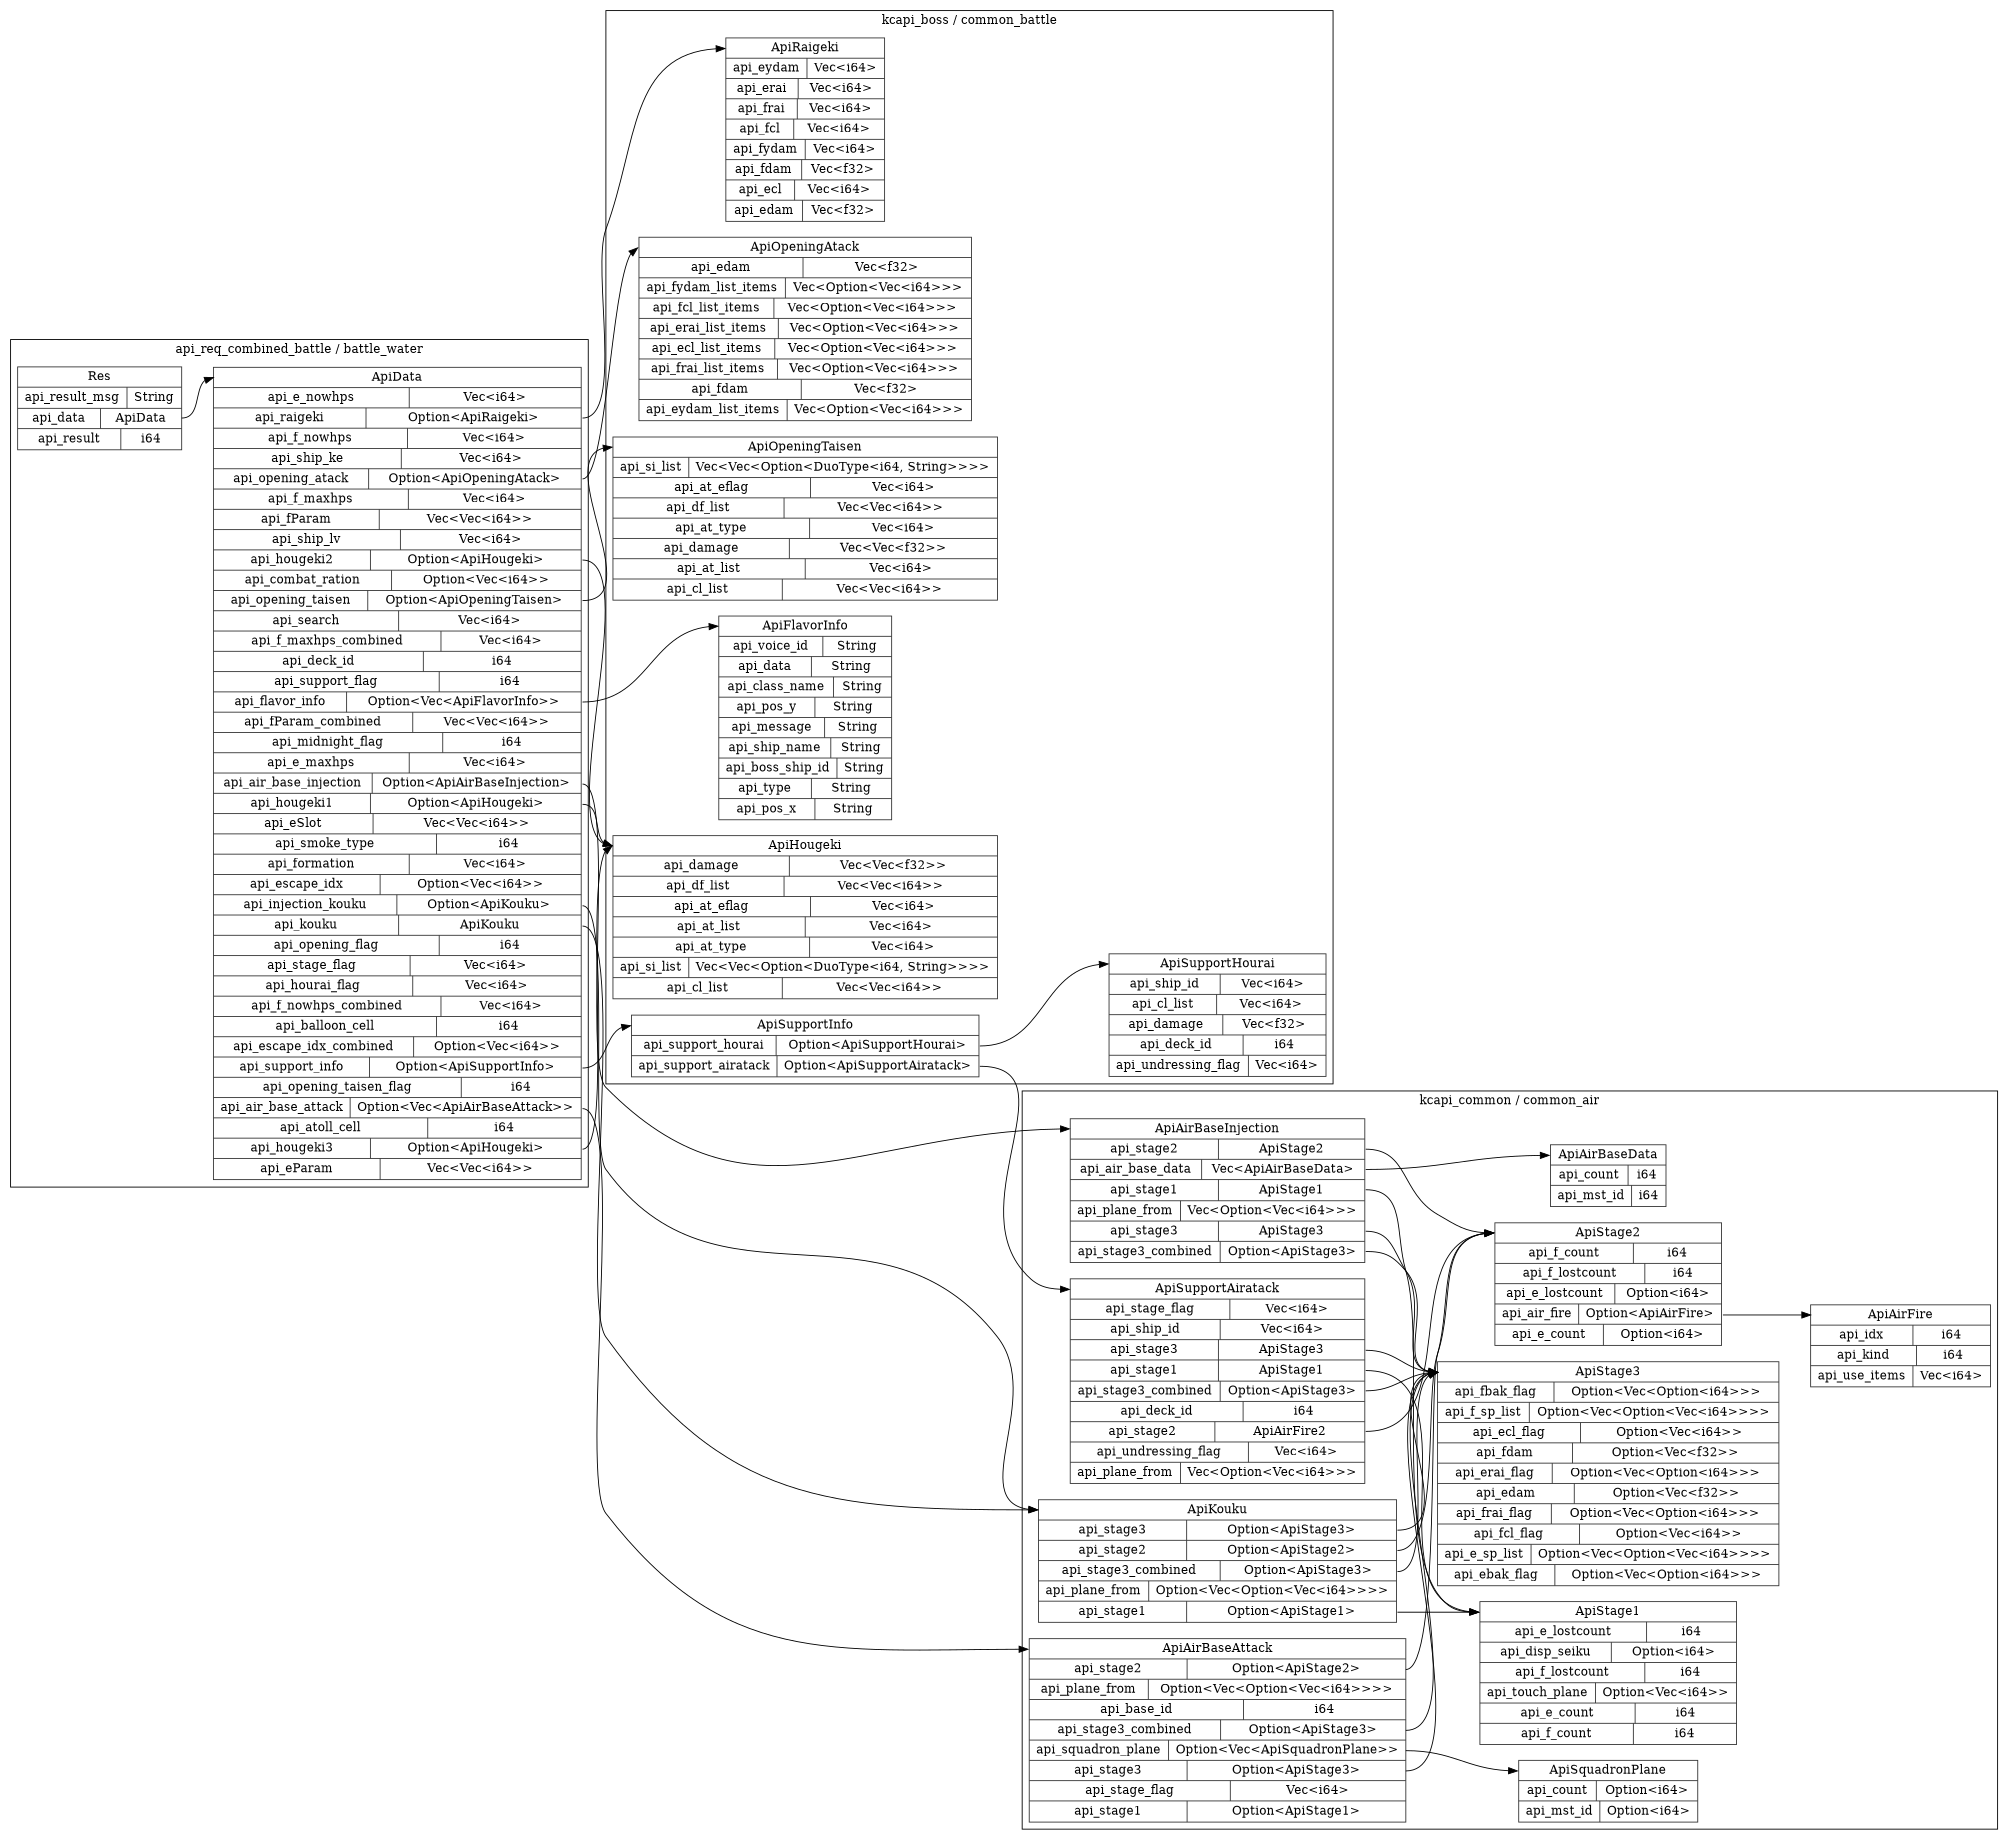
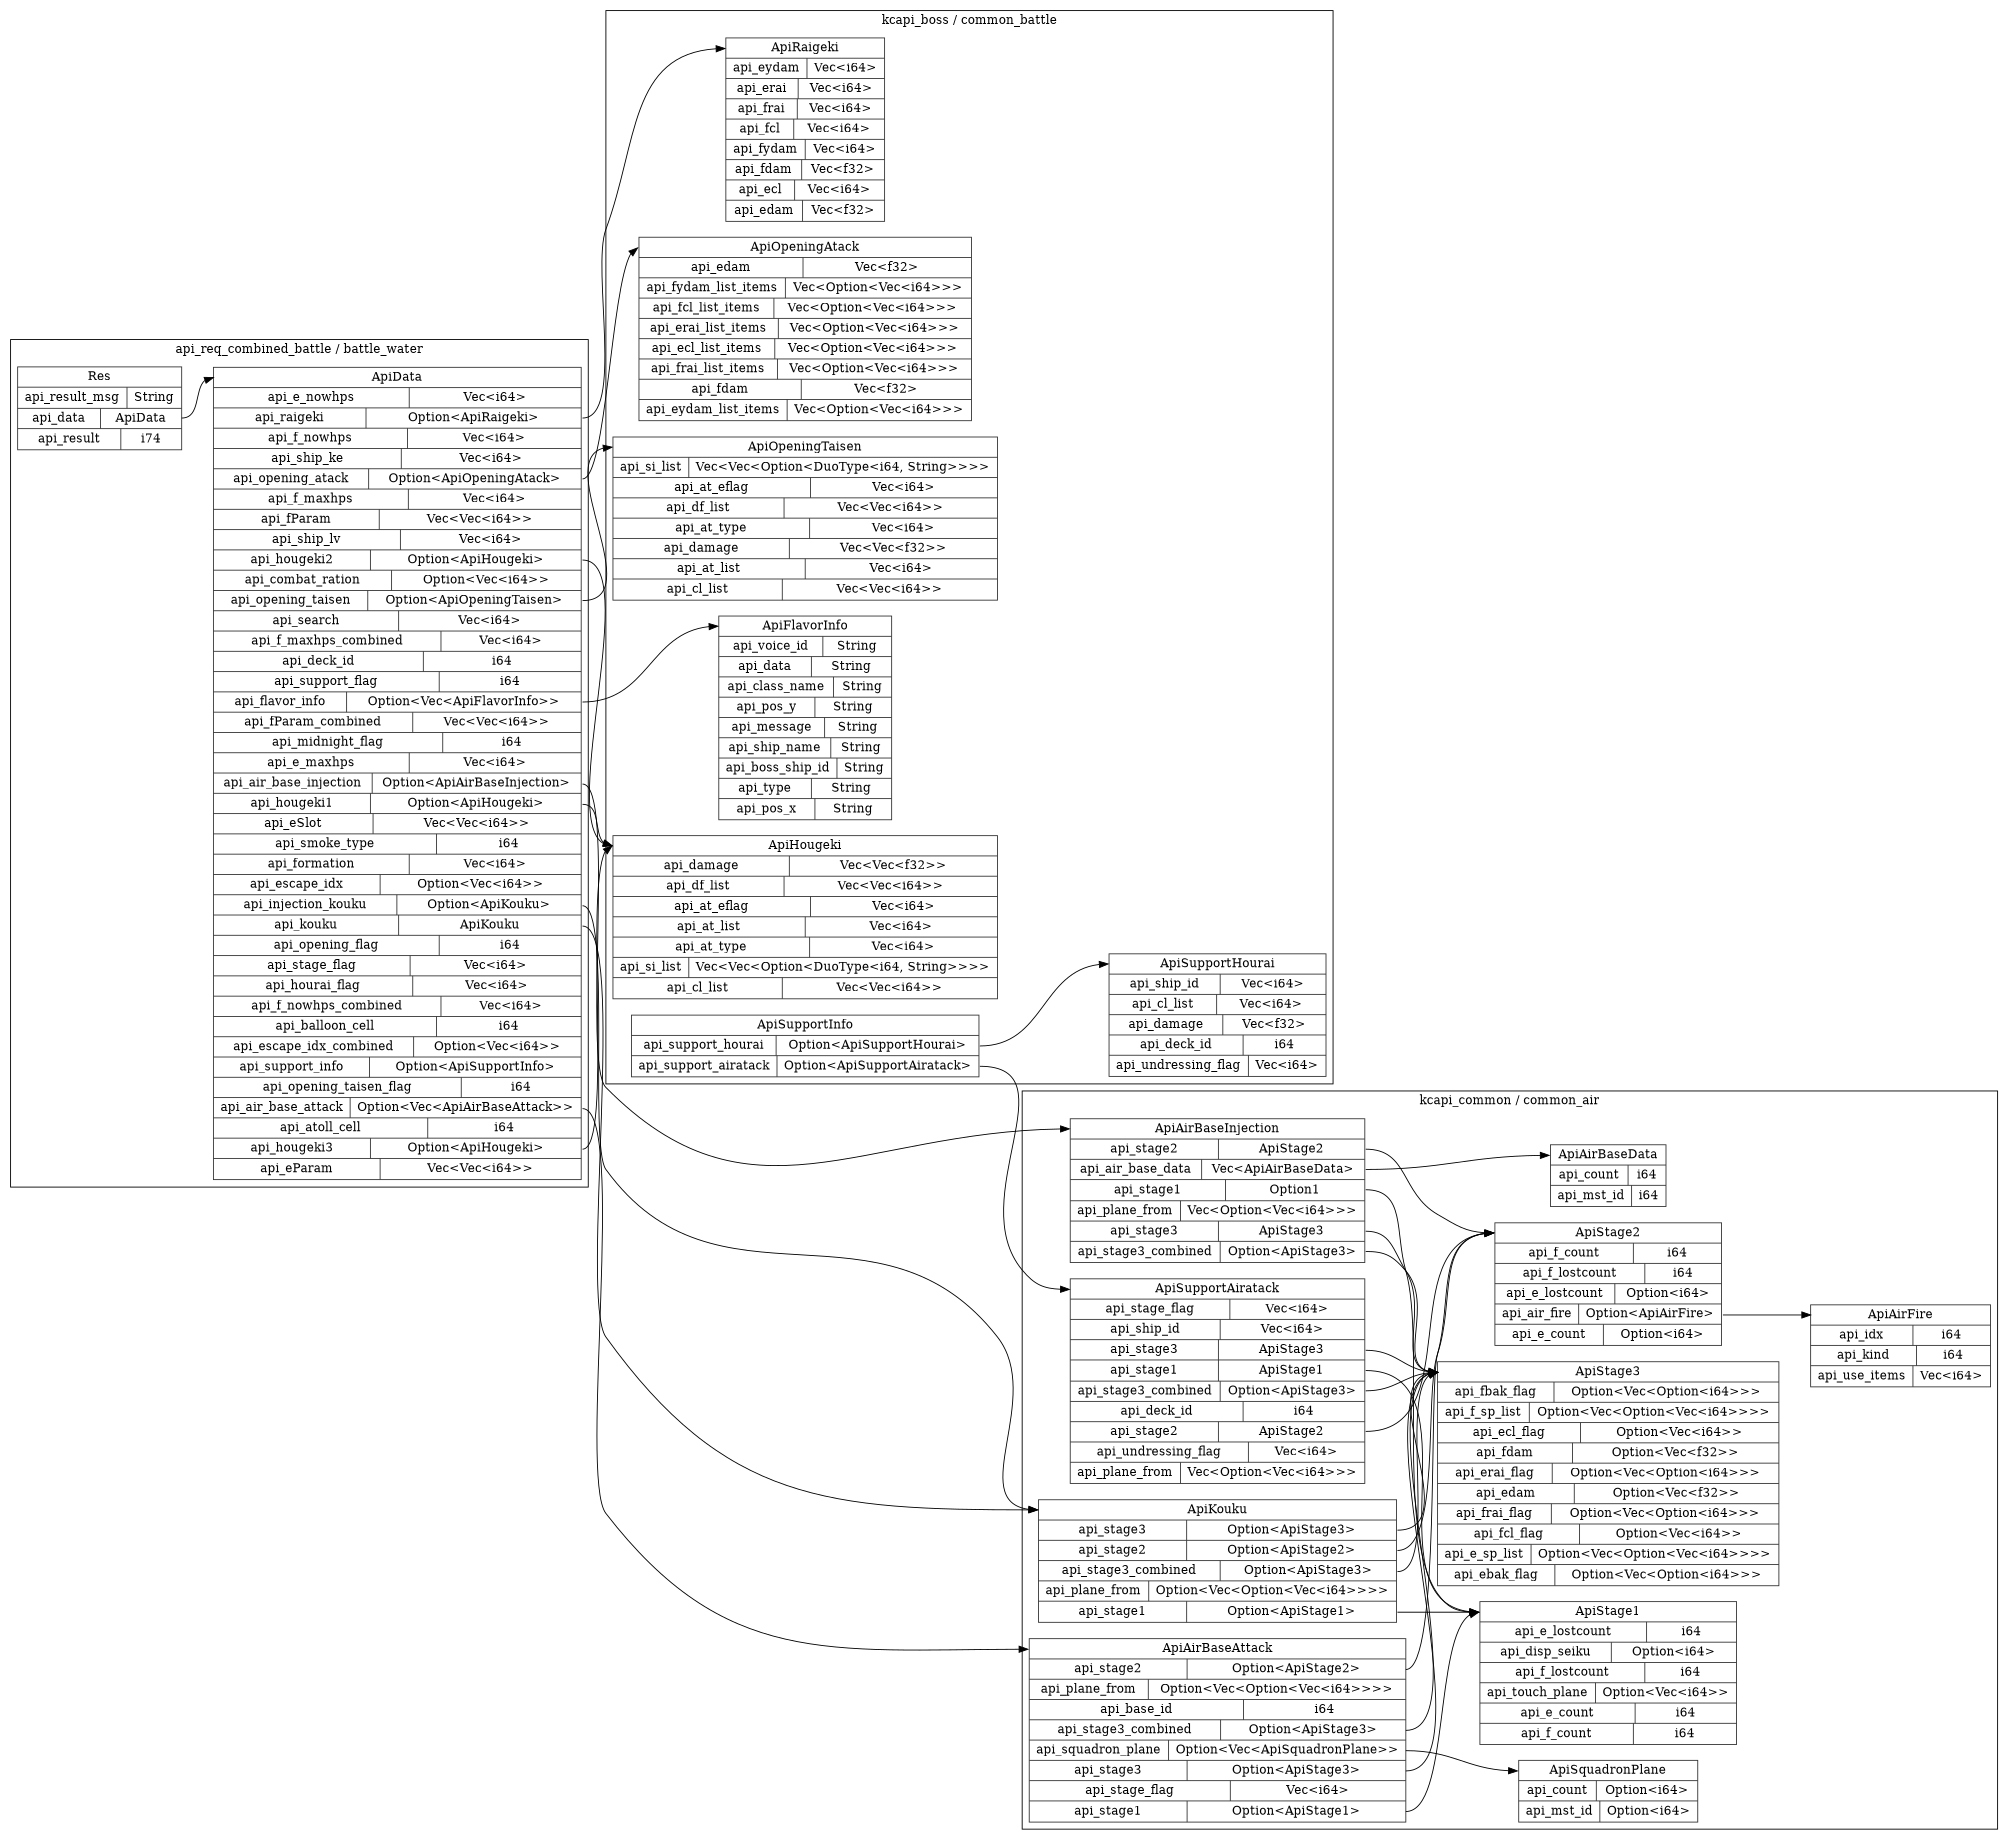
(151, 439) -> (151, 439)
(611, 1038) -> none
(1292, 1190) -> (1295, 1190)
(1290, 1431) -> (1292, 1431)
none -> (1442, 1716)
